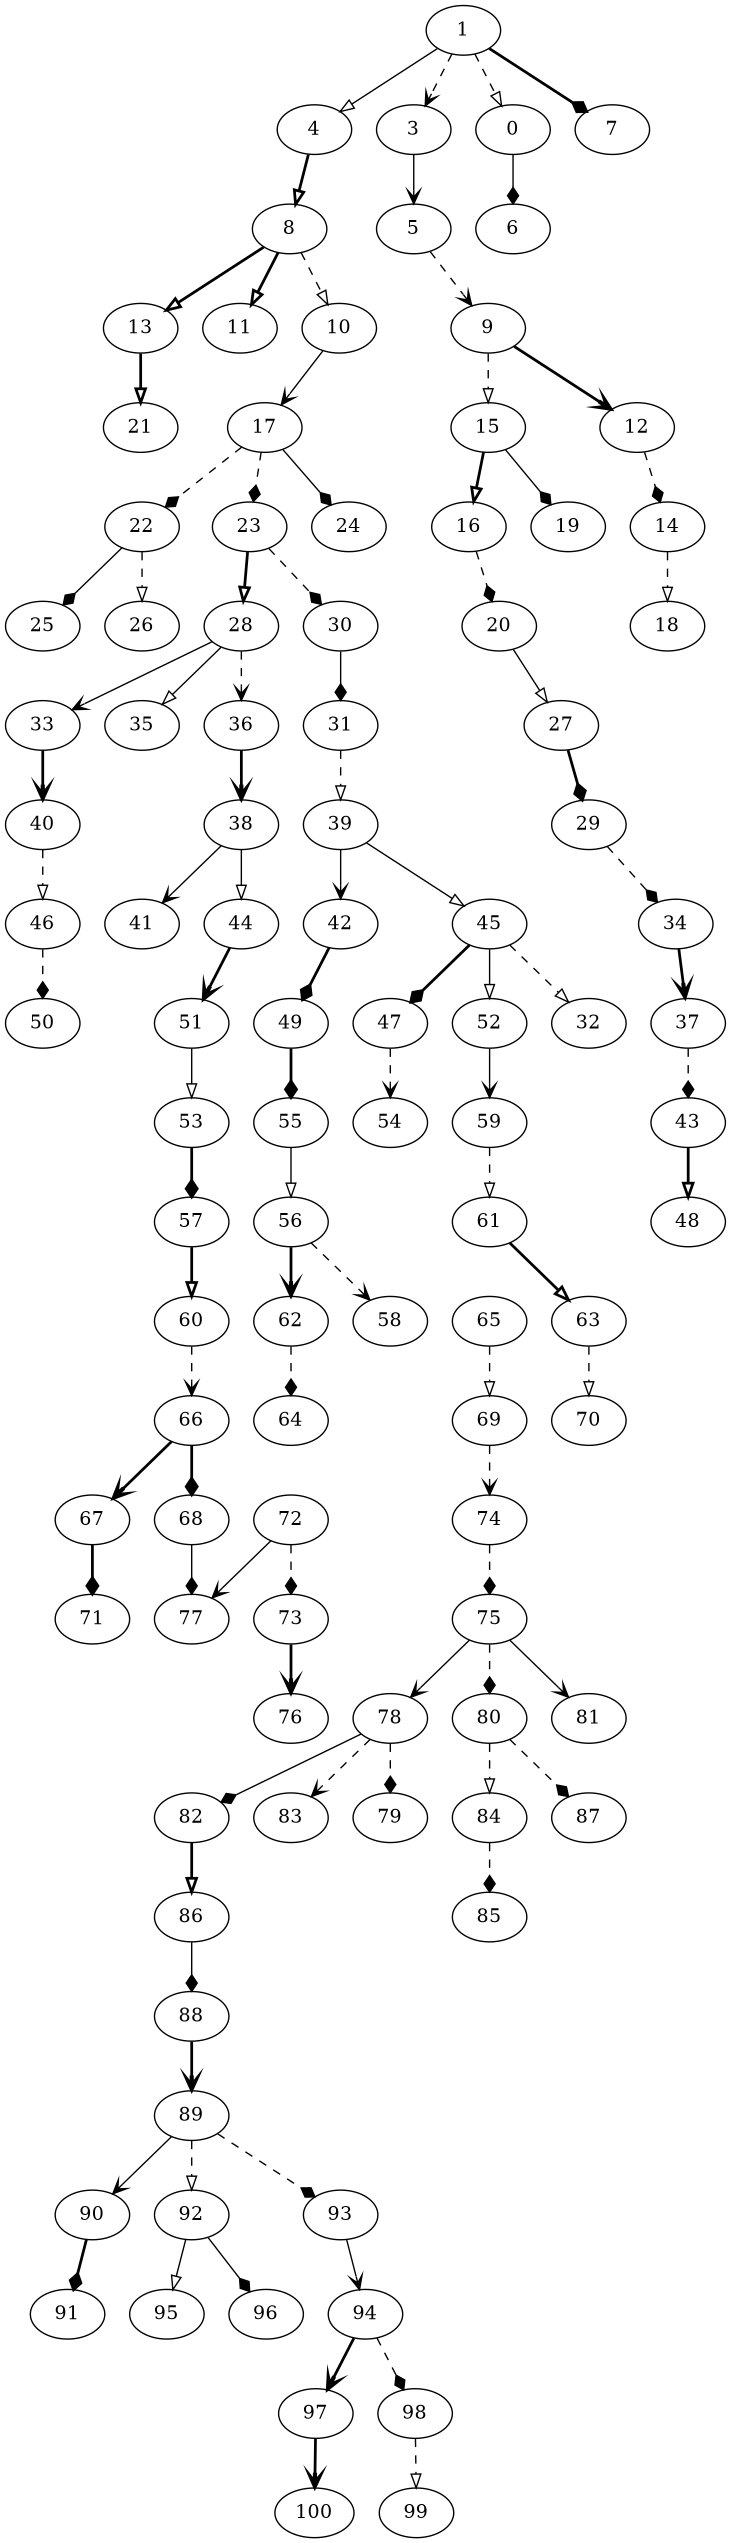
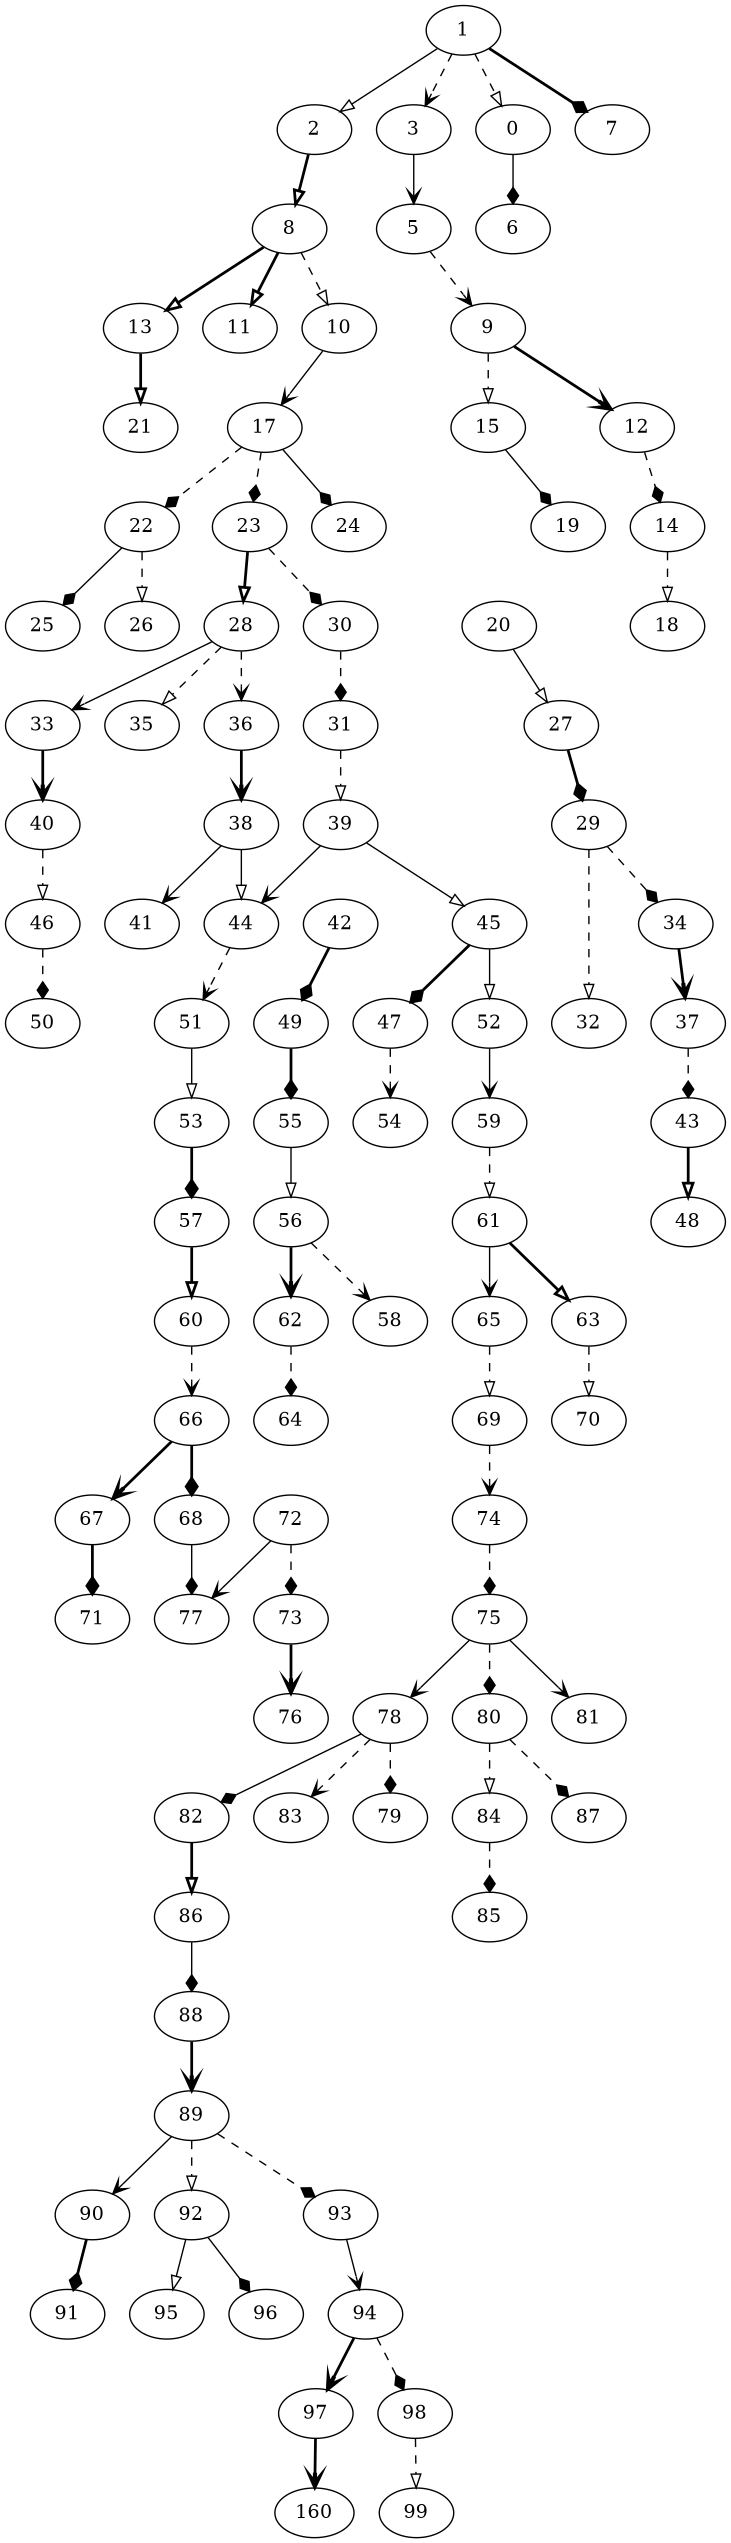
(314, 130) -> (314, 130)
(469, 527) -> none
(341, 668) -> (341, 668)
(197, 671) -> (197, 671)
(341, 868) -> (296, 869)
(220, 967) -> (220, 967)
(534, 969) -> (589, 917)
none -> (490, 1265)
(314, 2513) -> (314, 2513)
